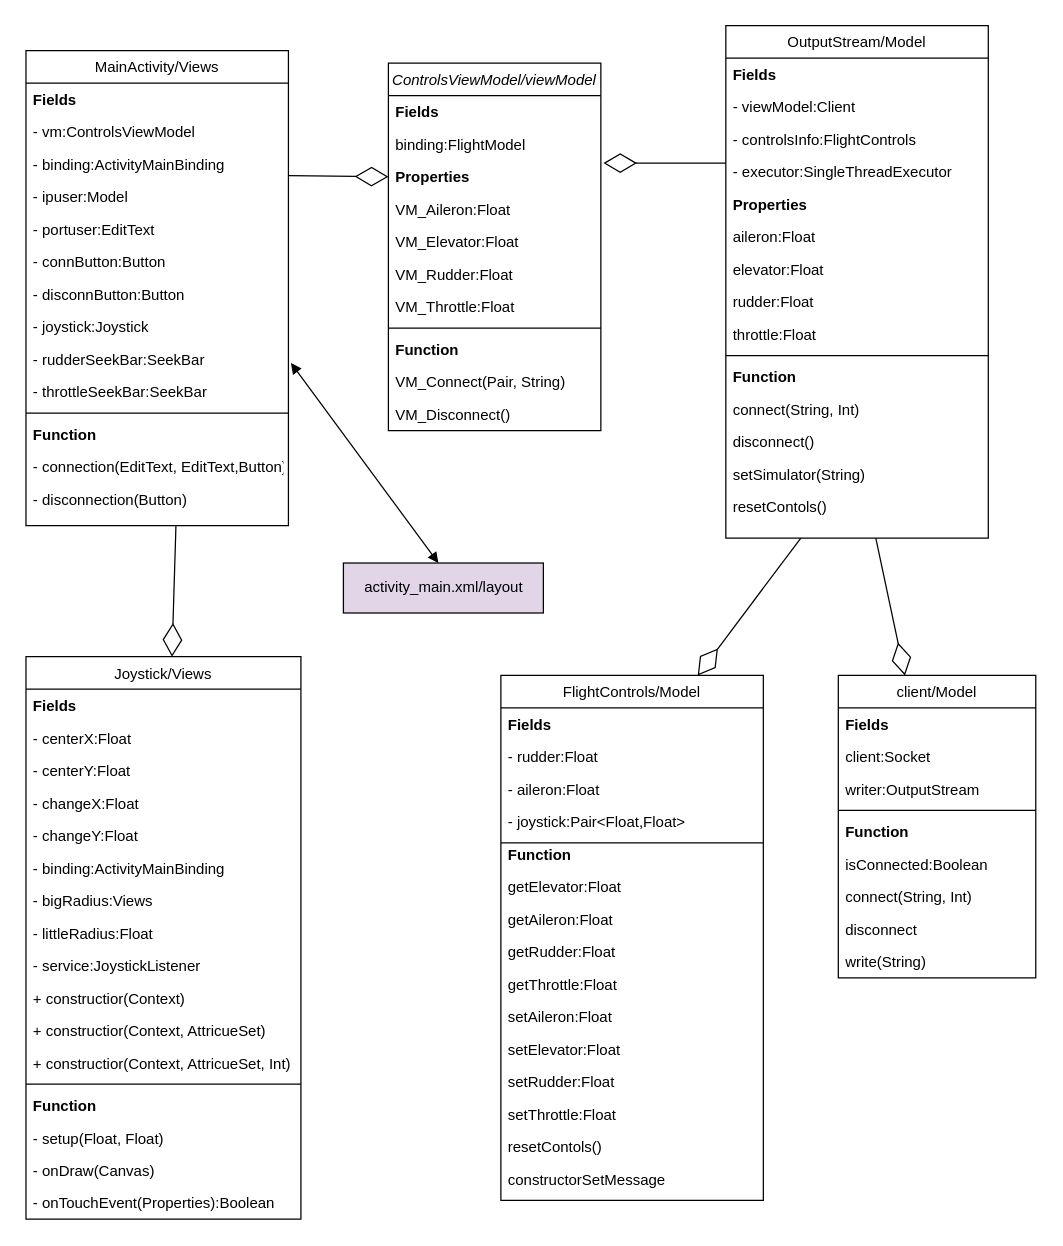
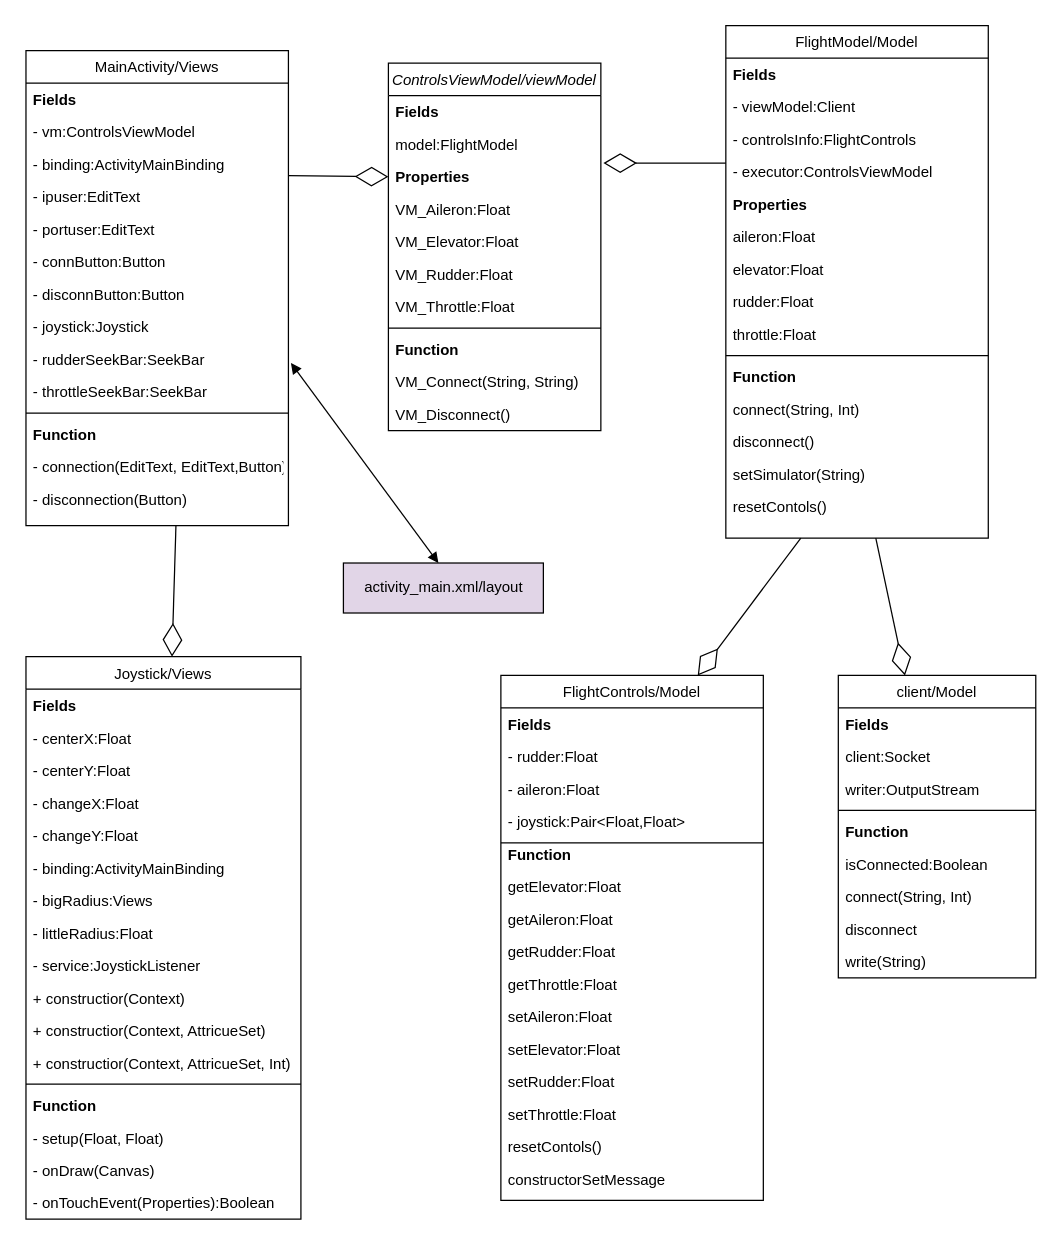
(856, 43) -> (856, 43)
(463, 145) -> (457, 145)
(855, 173) -> (840, 173)
(84, 198) -> (96, 198)
(488, 383) -> (496, 383)
